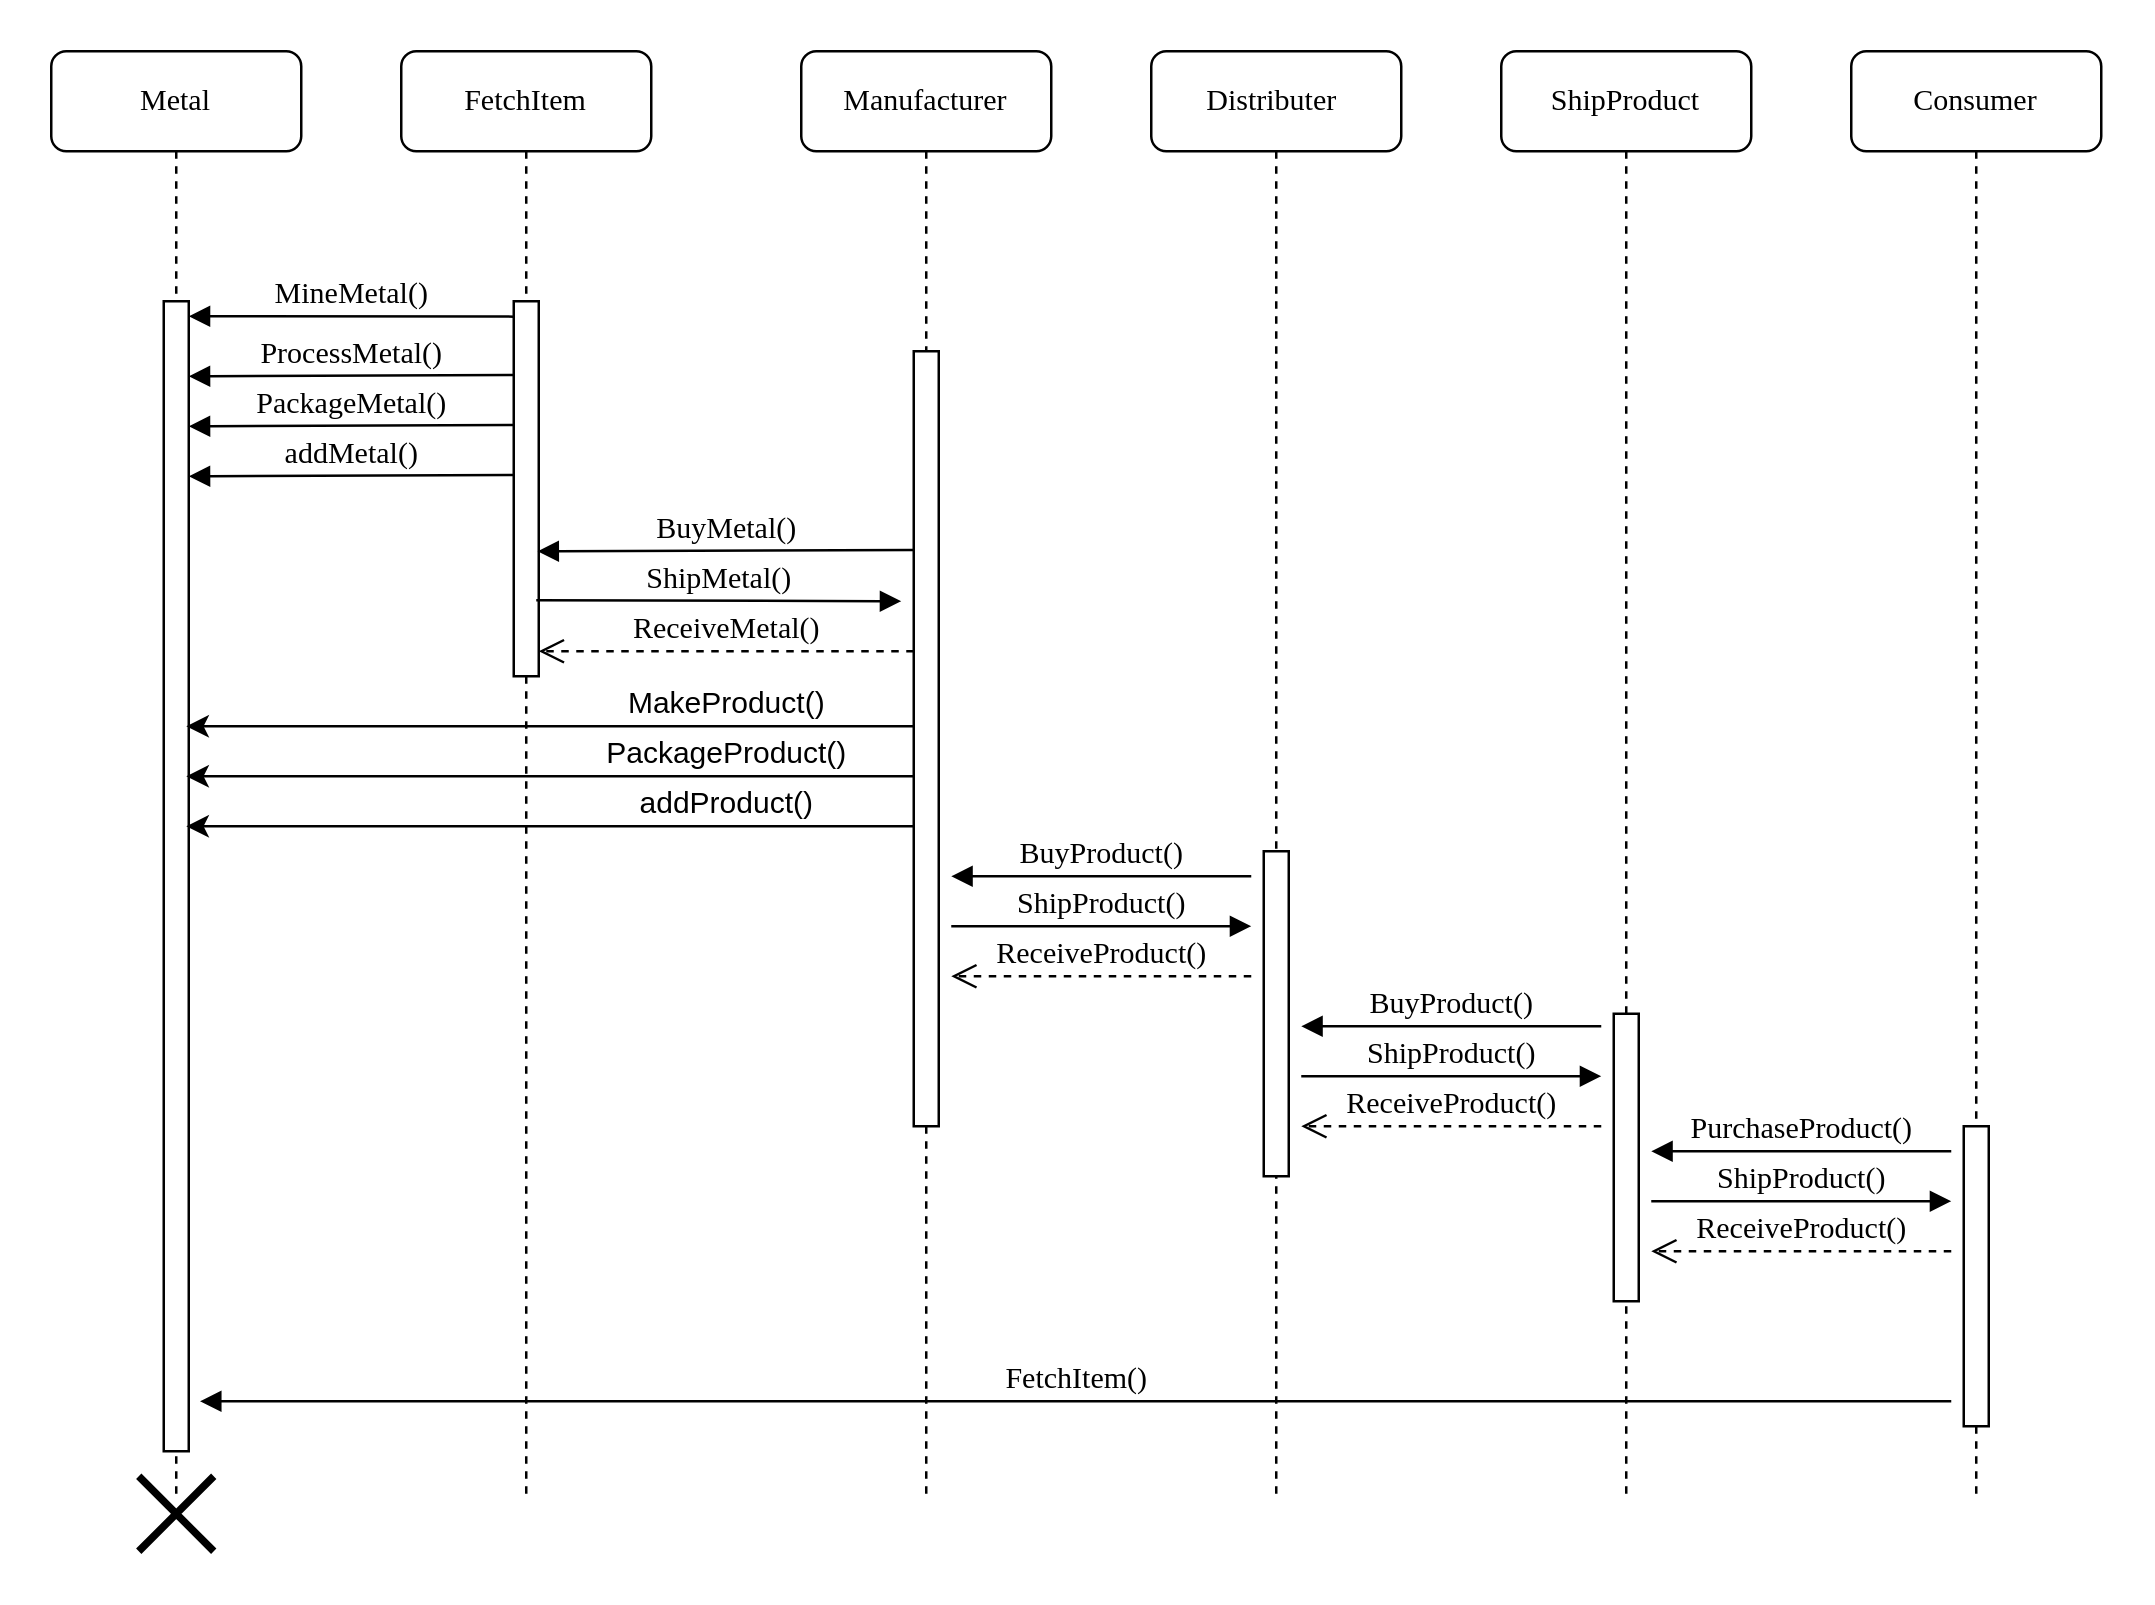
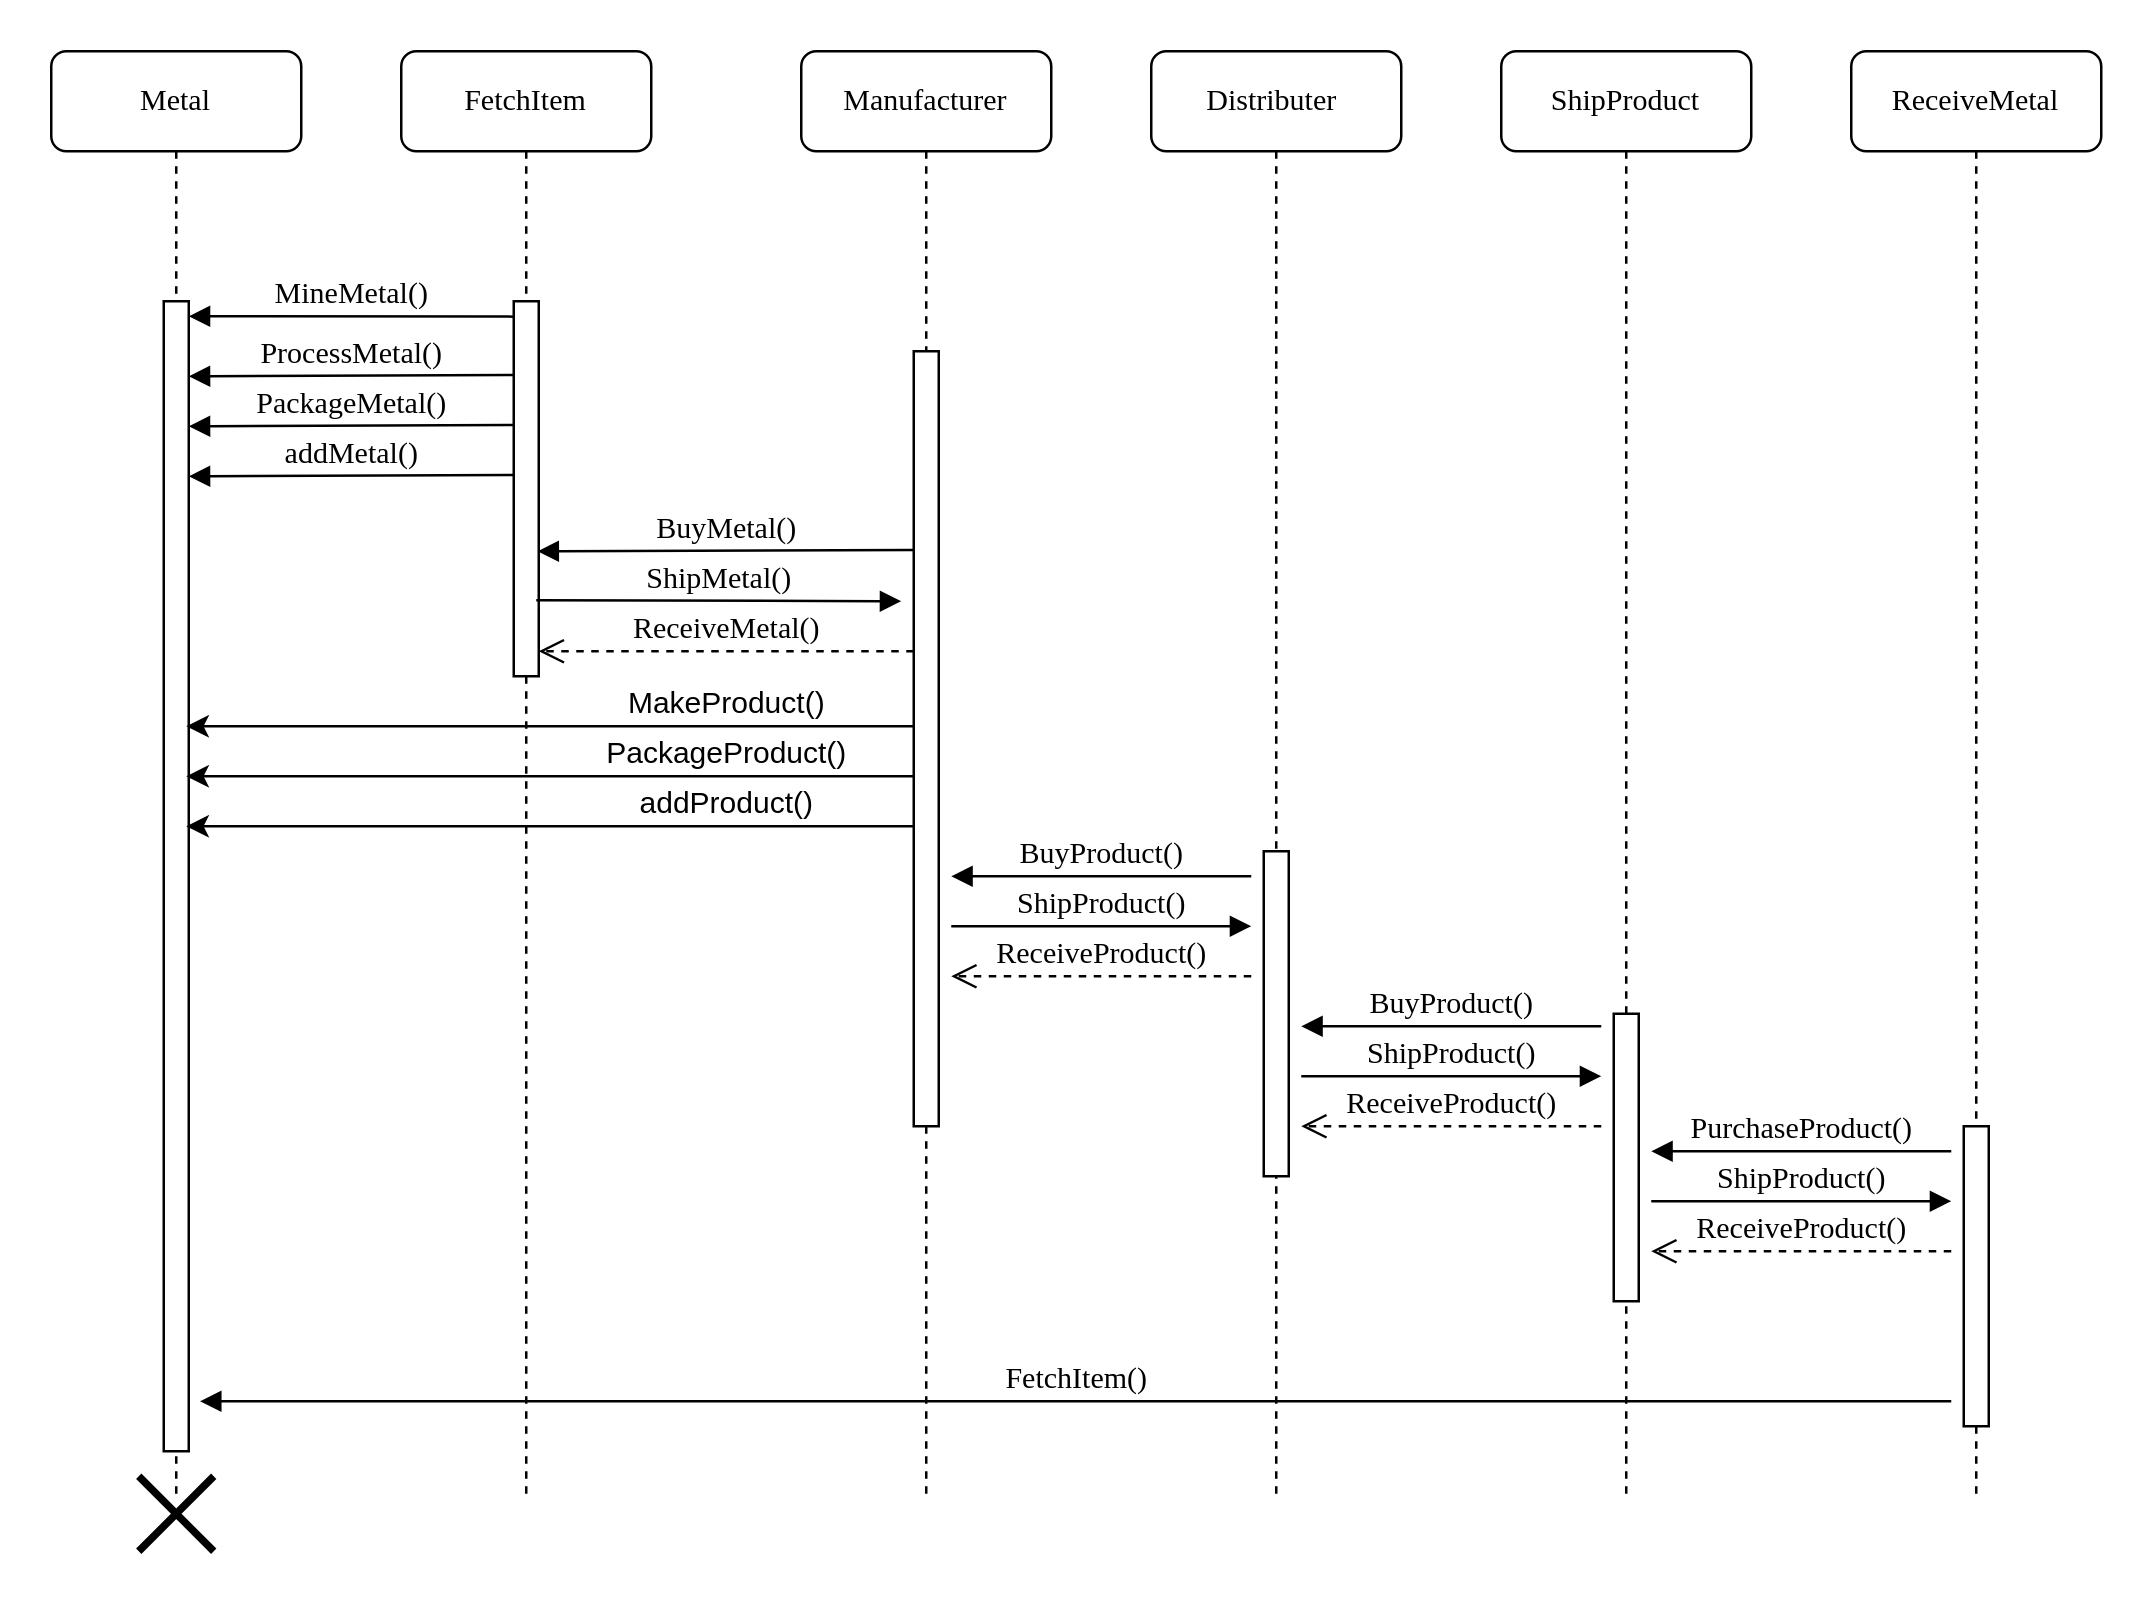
(1976, 101) -> (1976, 101)
